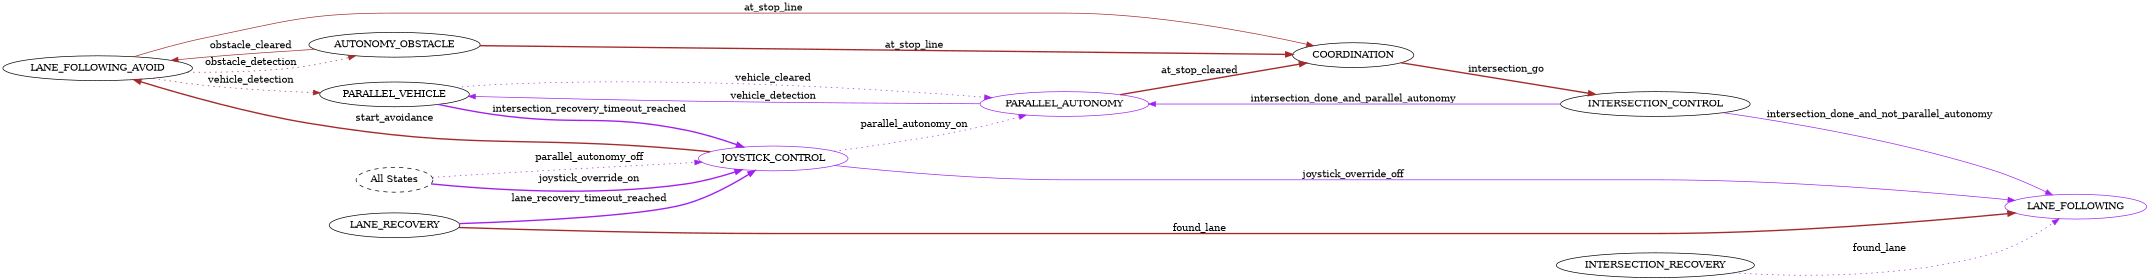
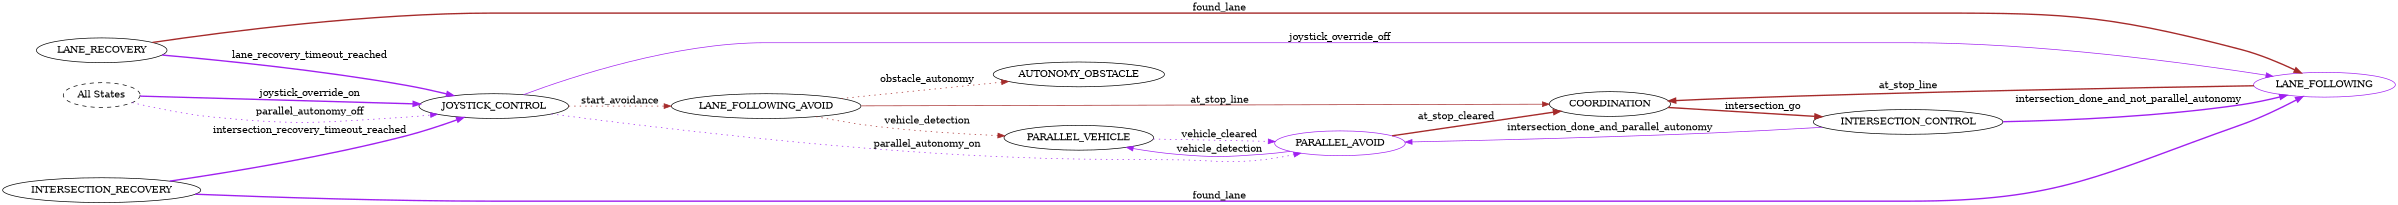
(883, 50) -> (1965, 92)
(246, 54) -> none
(251, 62) -> (927, 80)
(1064, 104) -> (1340, 143)
(588, 120) -> (315, 156)
(423, 137) -> (616, 106)
(1887, 142) -> (2142, 115)
(773, 158) -> (494, 106)
(1898, 271) -> (1254, 201)
